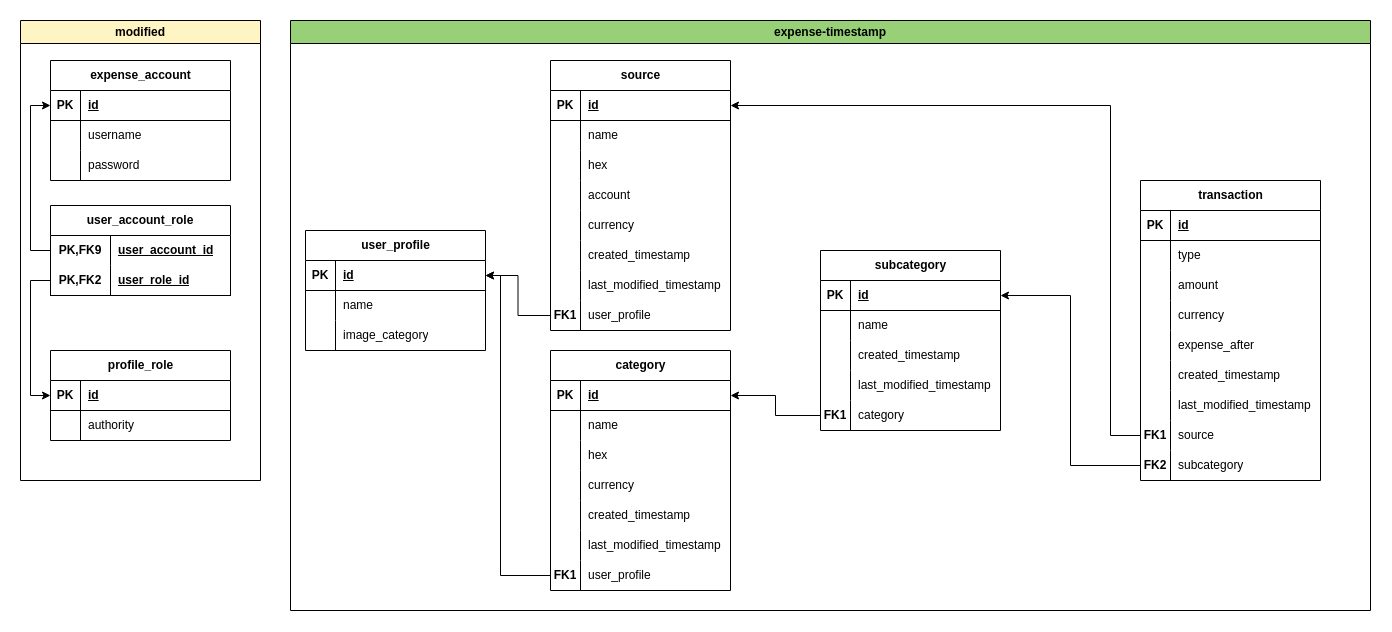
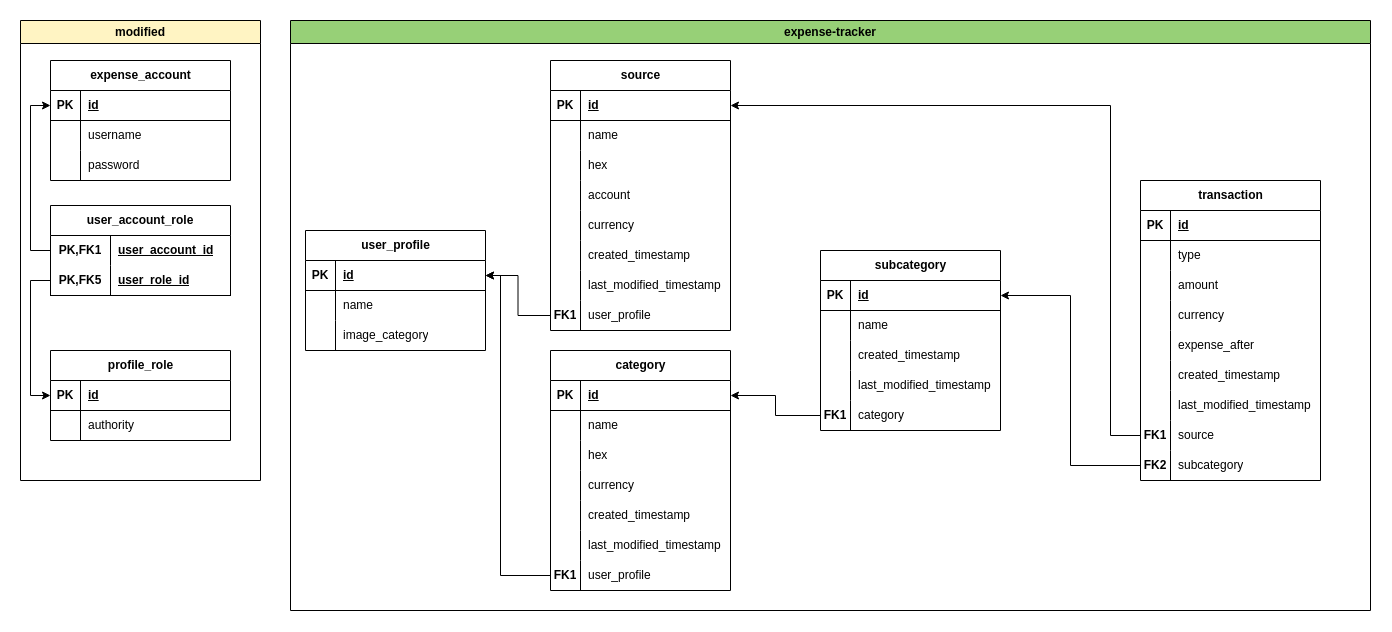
(831, 33) -> (831, 33)
(81, 251) -> (81, 251)
(81, 281) -> (81, 281)
